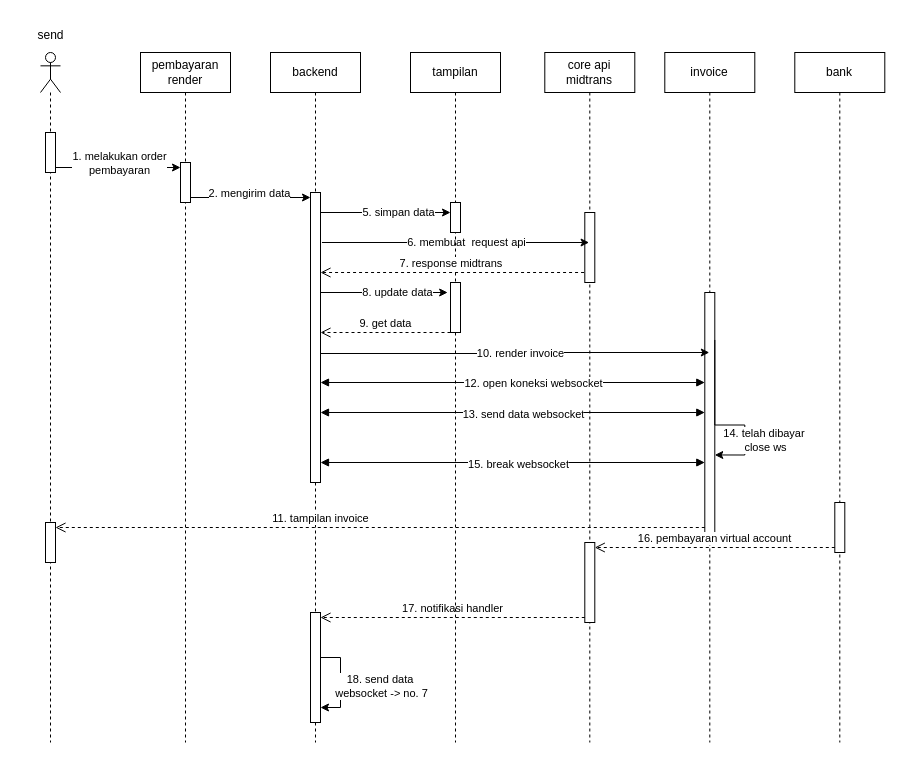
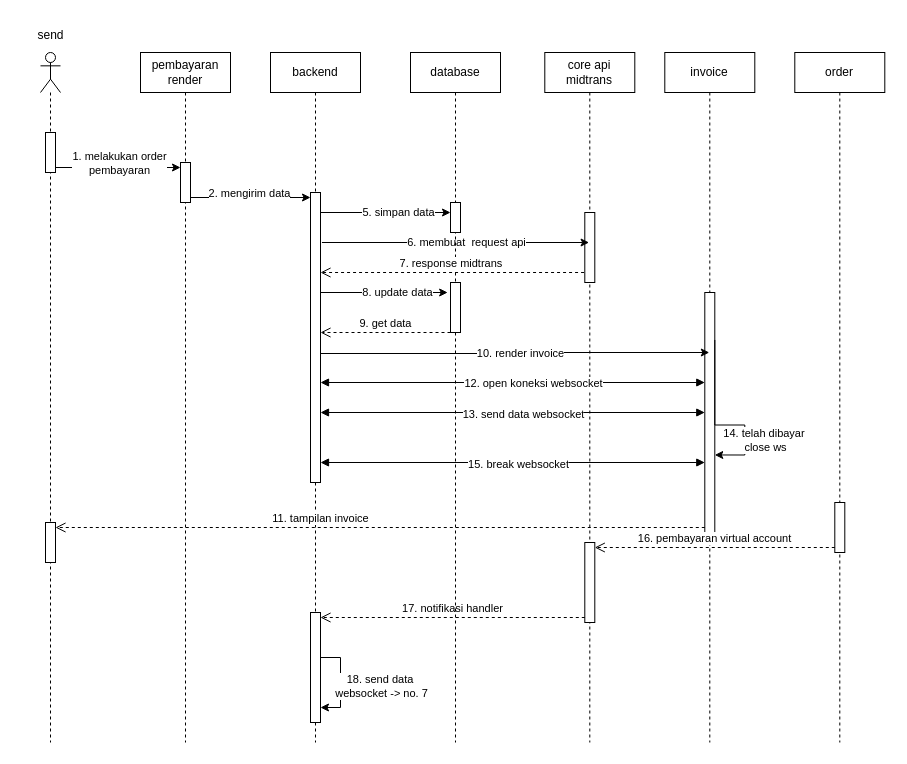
(456, 73) -> (456, 73)
(840, 73) -> (840, 73)
